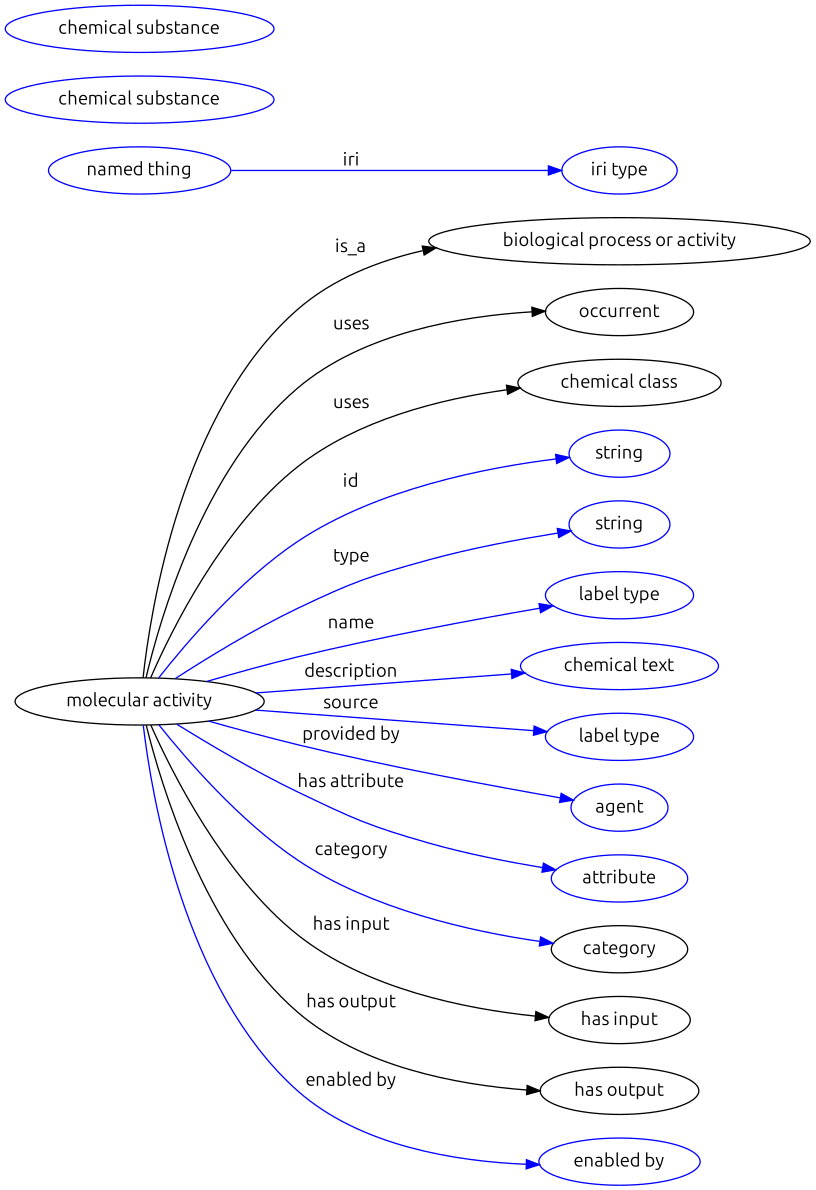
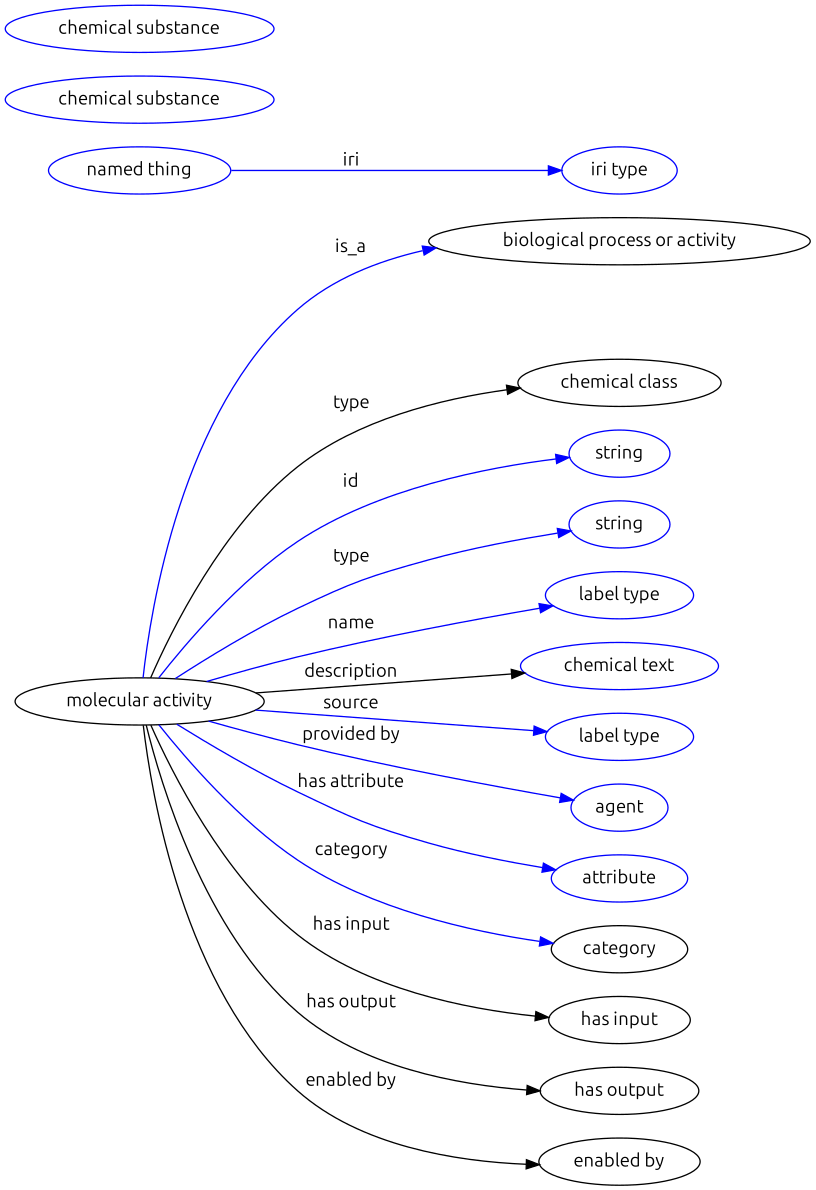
(620, 312) -> none
(351, 403) -> (351, 403)
(218, 416) -> (218, 416)
(384, 683) -> (384, 683)
(246, 1030) -> (246, 1030)
(620, 1162) -> (620, 1162)
